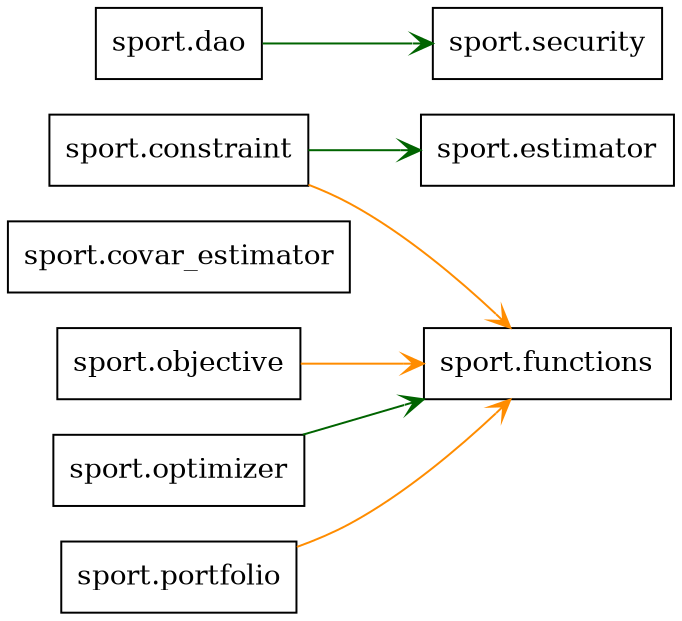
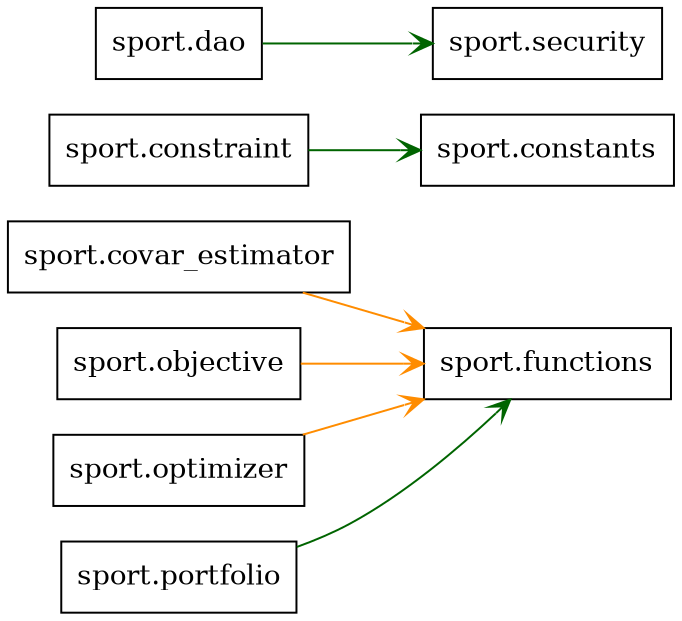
(547, 150) -> (547, 150)
(408, 241) -> (353, 307)
(353, 420) -> (353, 420)
(403, 490) -> (403, 490)
